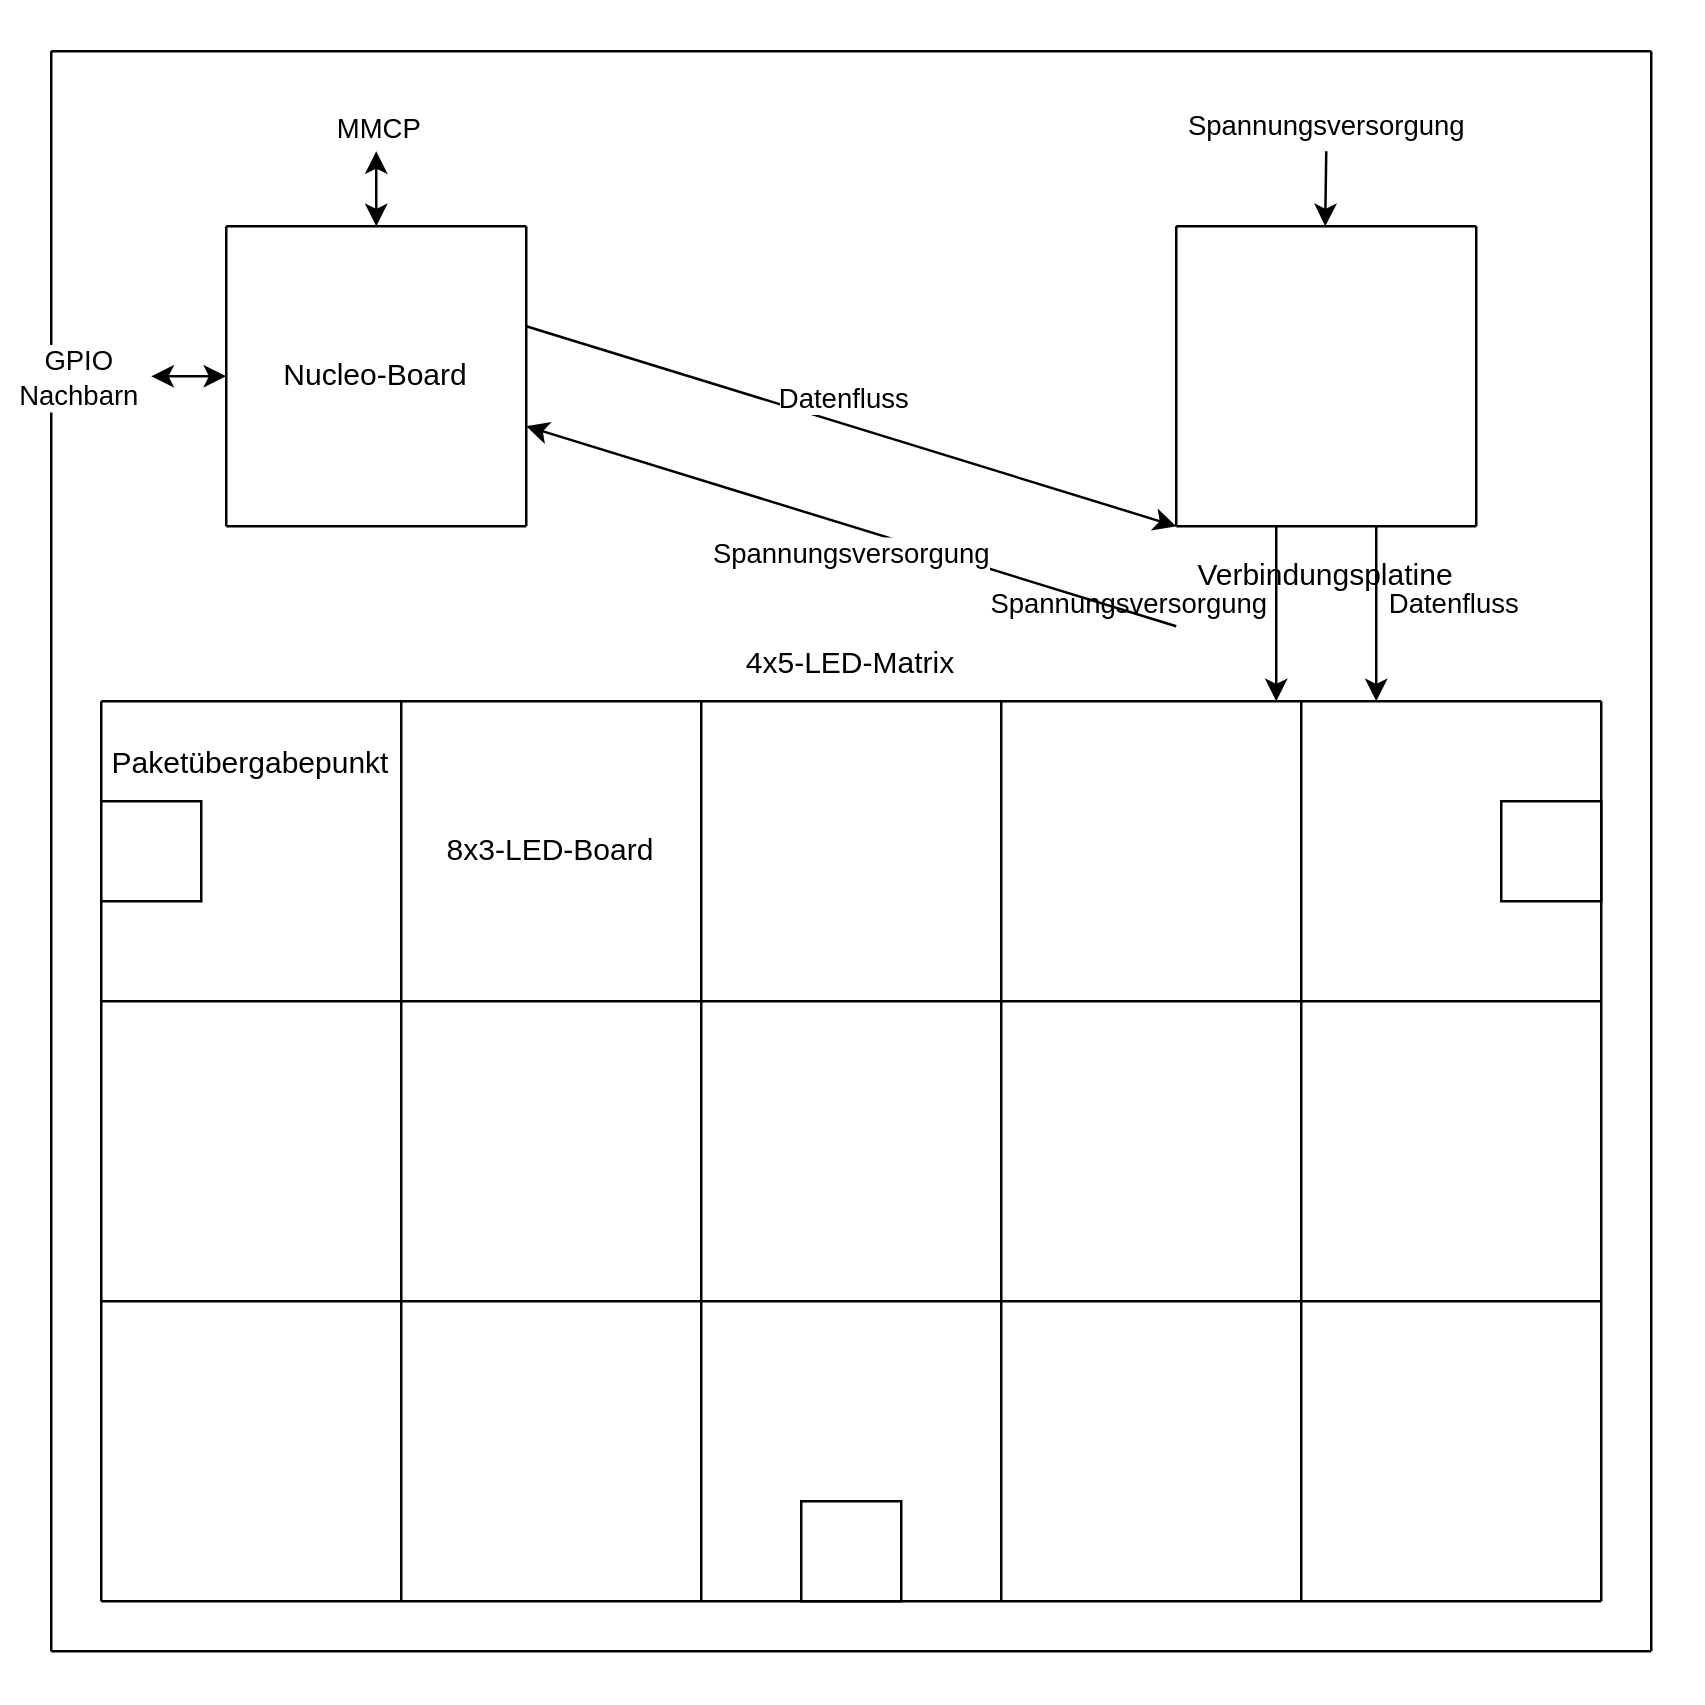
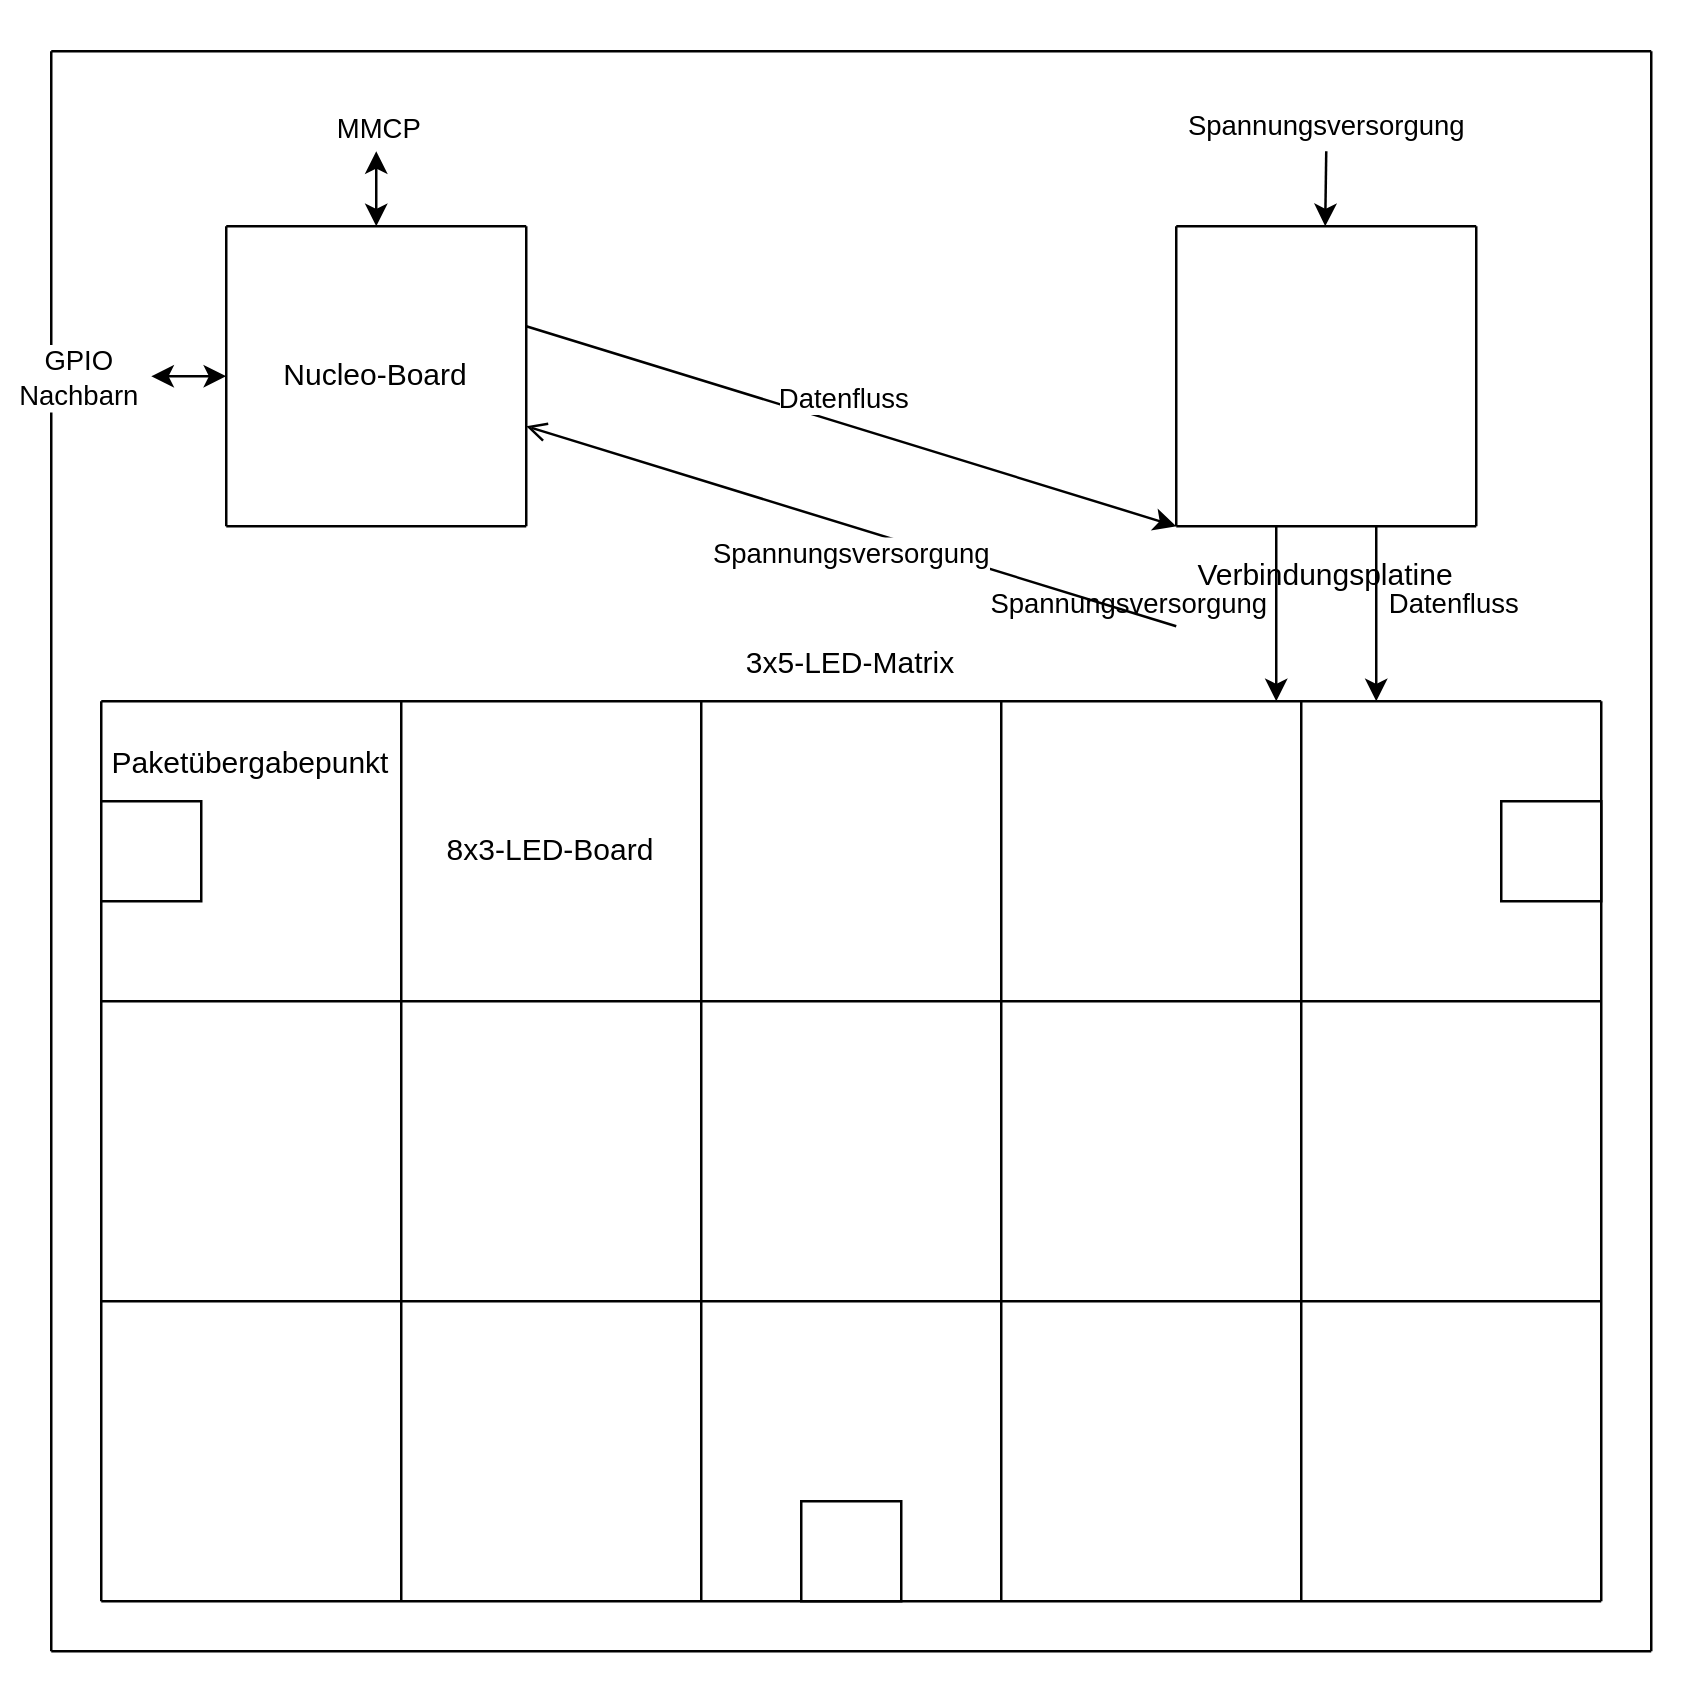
(543, 432) -> (538, 430)
(851, 664) -> (851, 664)
